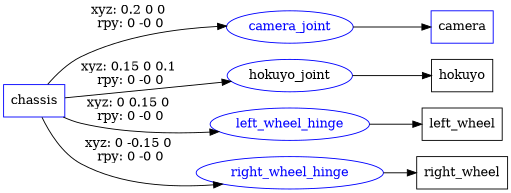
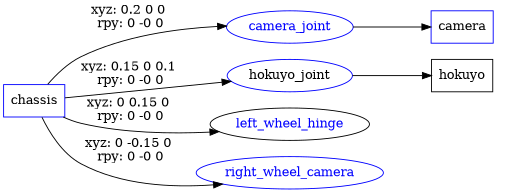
(290, 124) -> (290, 124)
(462, 124) -> none
(290, 173) -> (290, 173)
(462, 173) -> none
